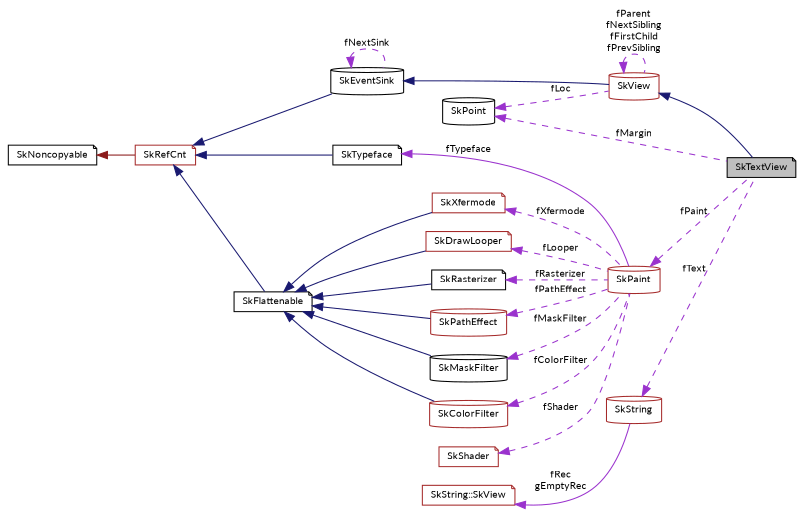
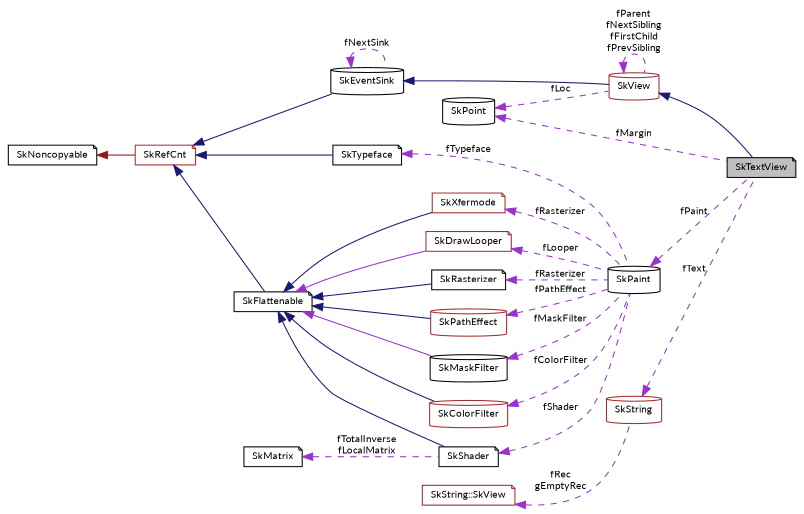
(541, 176) -> (541, 176)
(561, 212) -> (561, 212)
(365, 267) -> (365, 267)
(634, 280) -> (634, 280)
(372, 335) -> (372, 335)
none -> (348, 402)
none -> (273, 457)
(469, 457) -> (469, 457)
(595, 487) -> (595, 487)
